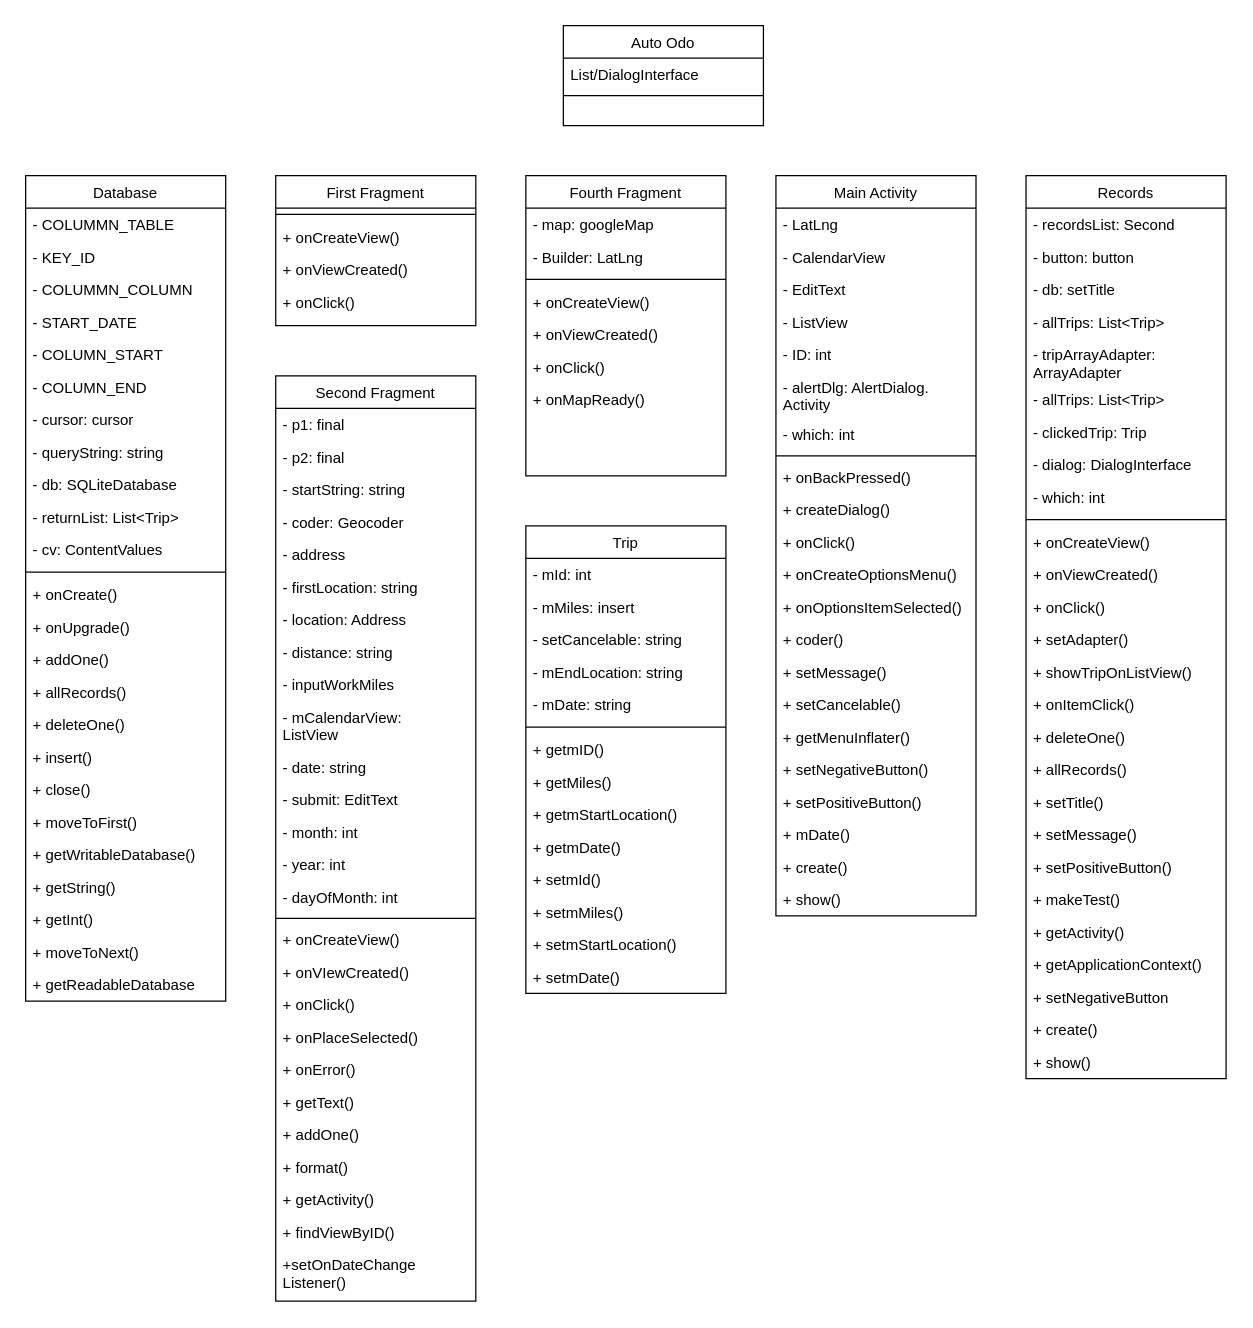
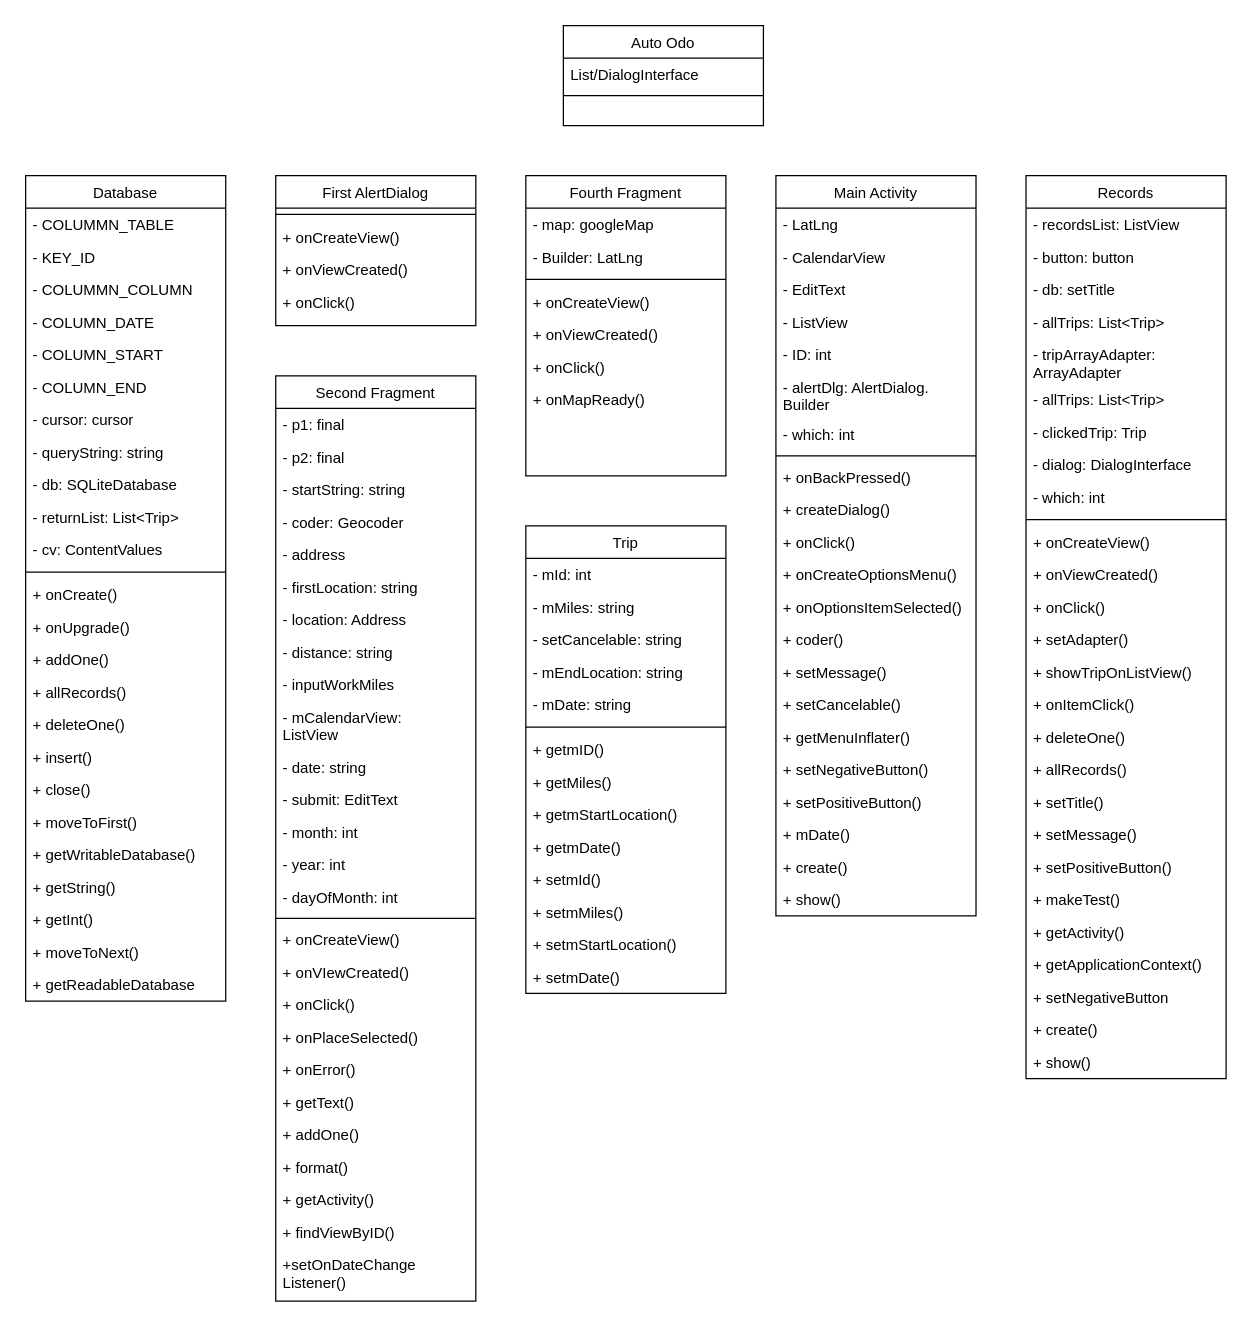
(375, 193) -> (375, 193)
(1113, 225) -> (1117, 225)
(81, 323) -> (85, 323)
(866, 388) -> (866, 388)
(588, 608) -> (588, 608)
